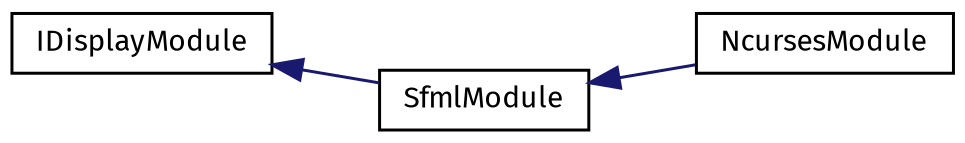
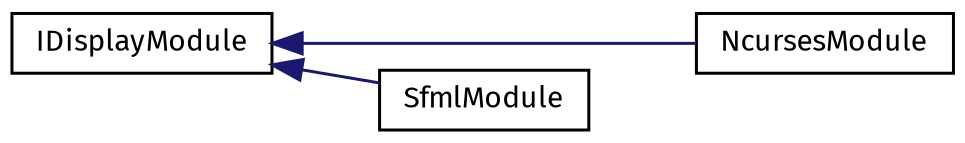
(657, 71) -> (499, 43)
